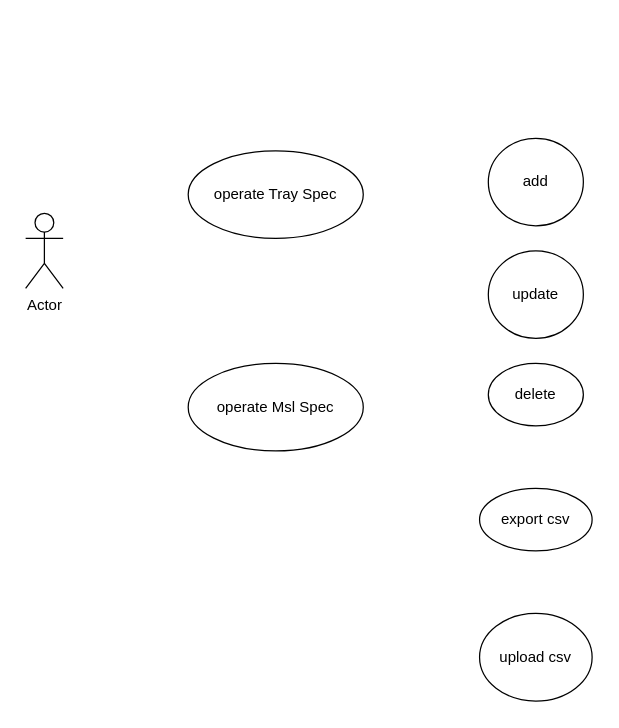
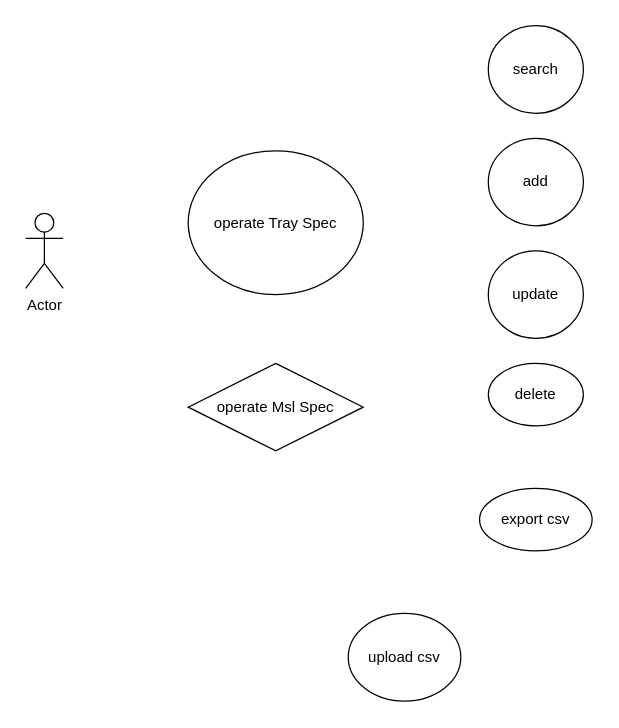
none -> (536, 69)
(276, 194) -> (276, 223)
(276, 407) -> (276, 407)
(536, 657) -> (404, 657)
